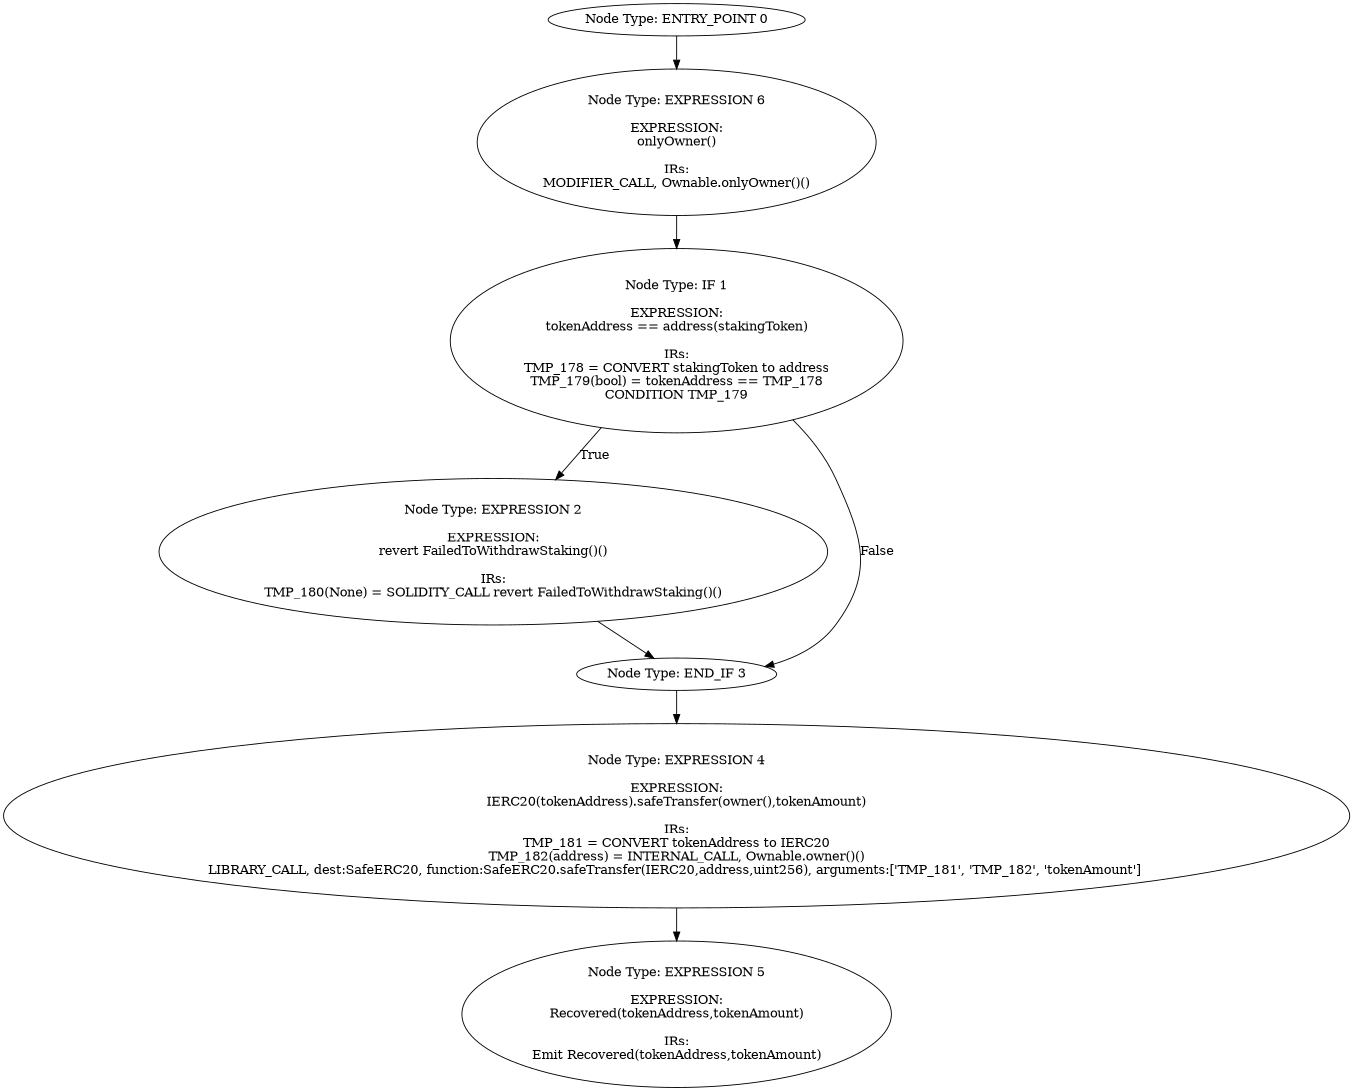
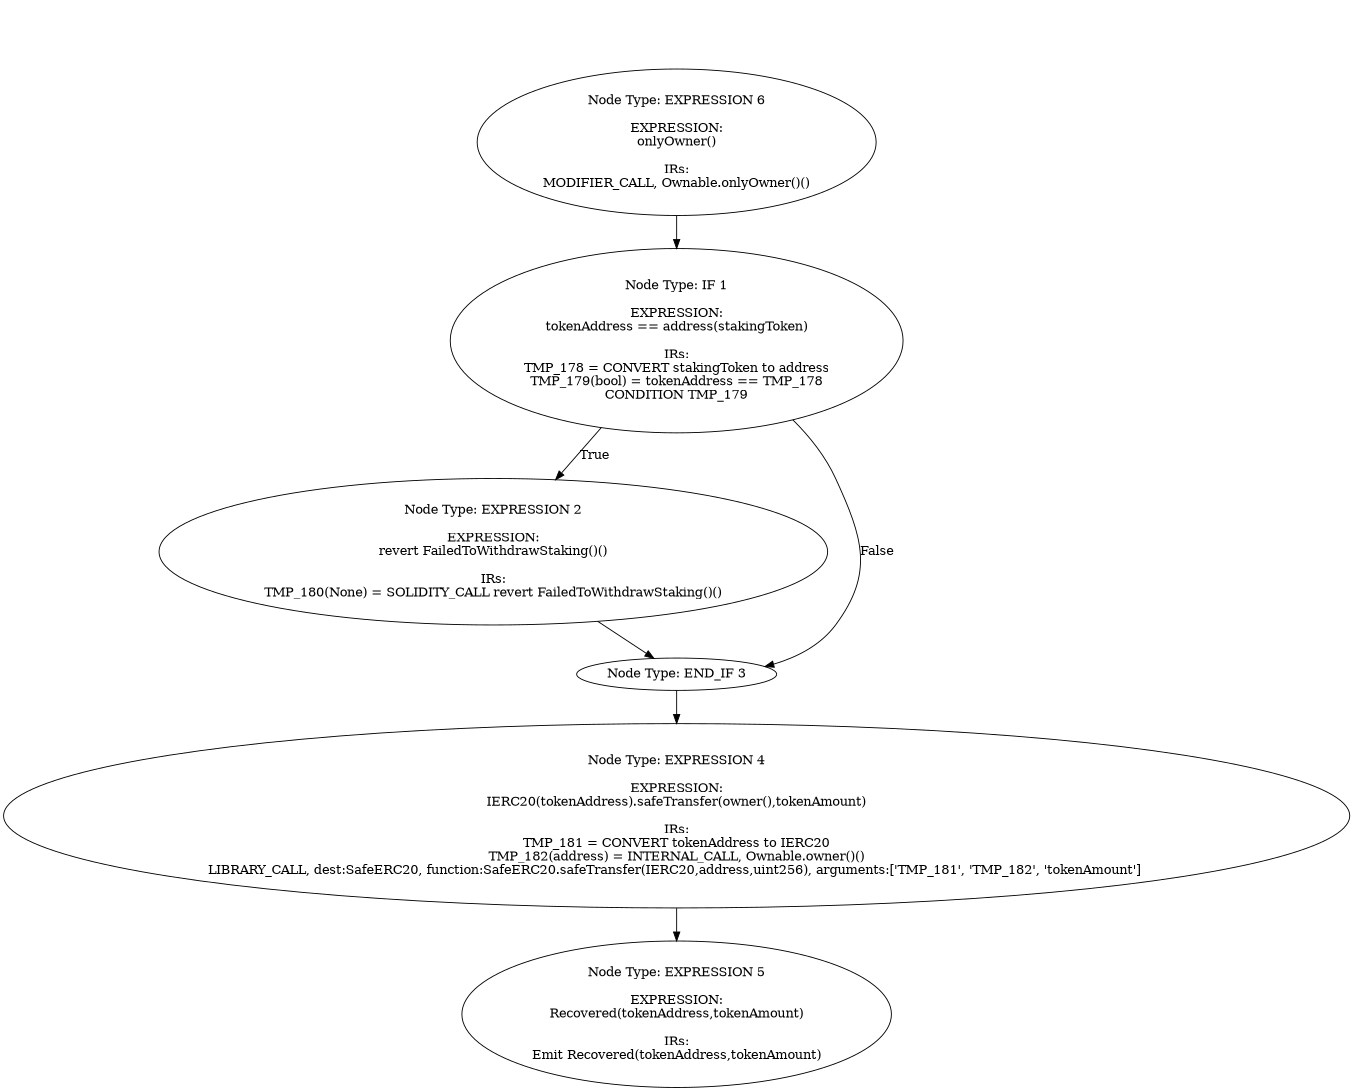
(677, 20) -> none
